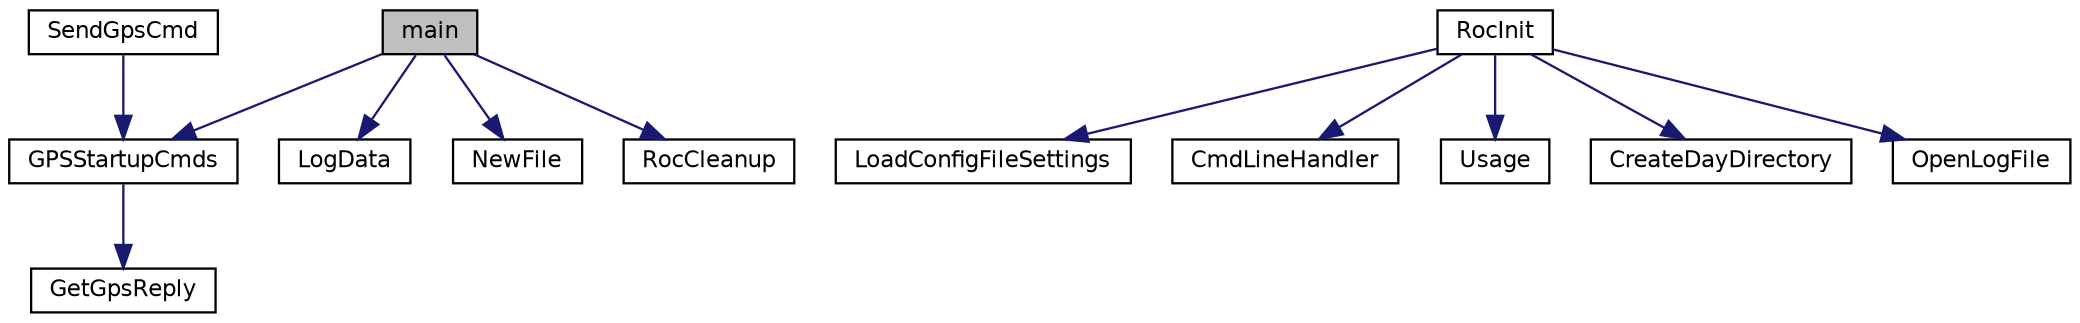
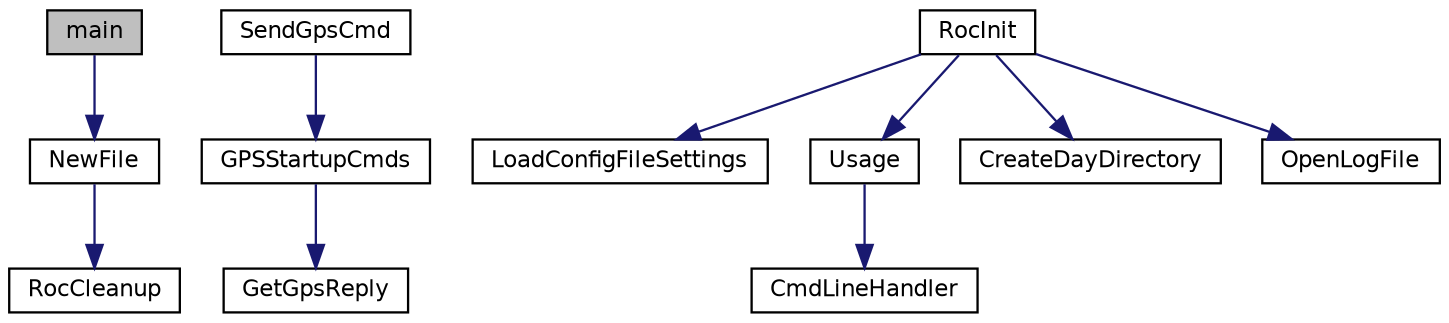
(1400, 91) -> (865, 214)
(288, 92) -> none
(559, 92) -> (95, 214)
(345, 161) -> none
